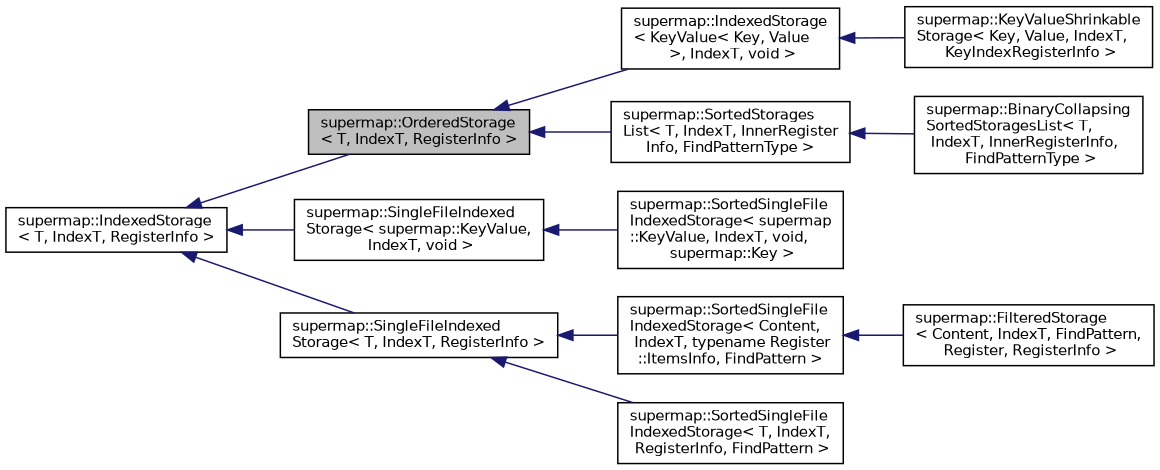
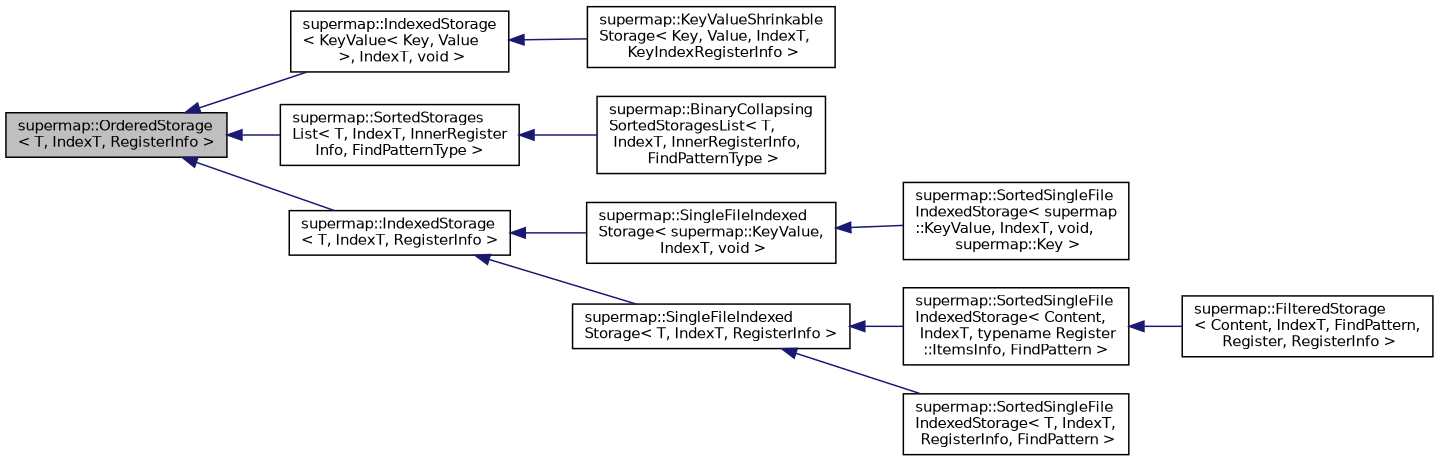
(275, 179) -> (265, 186)
